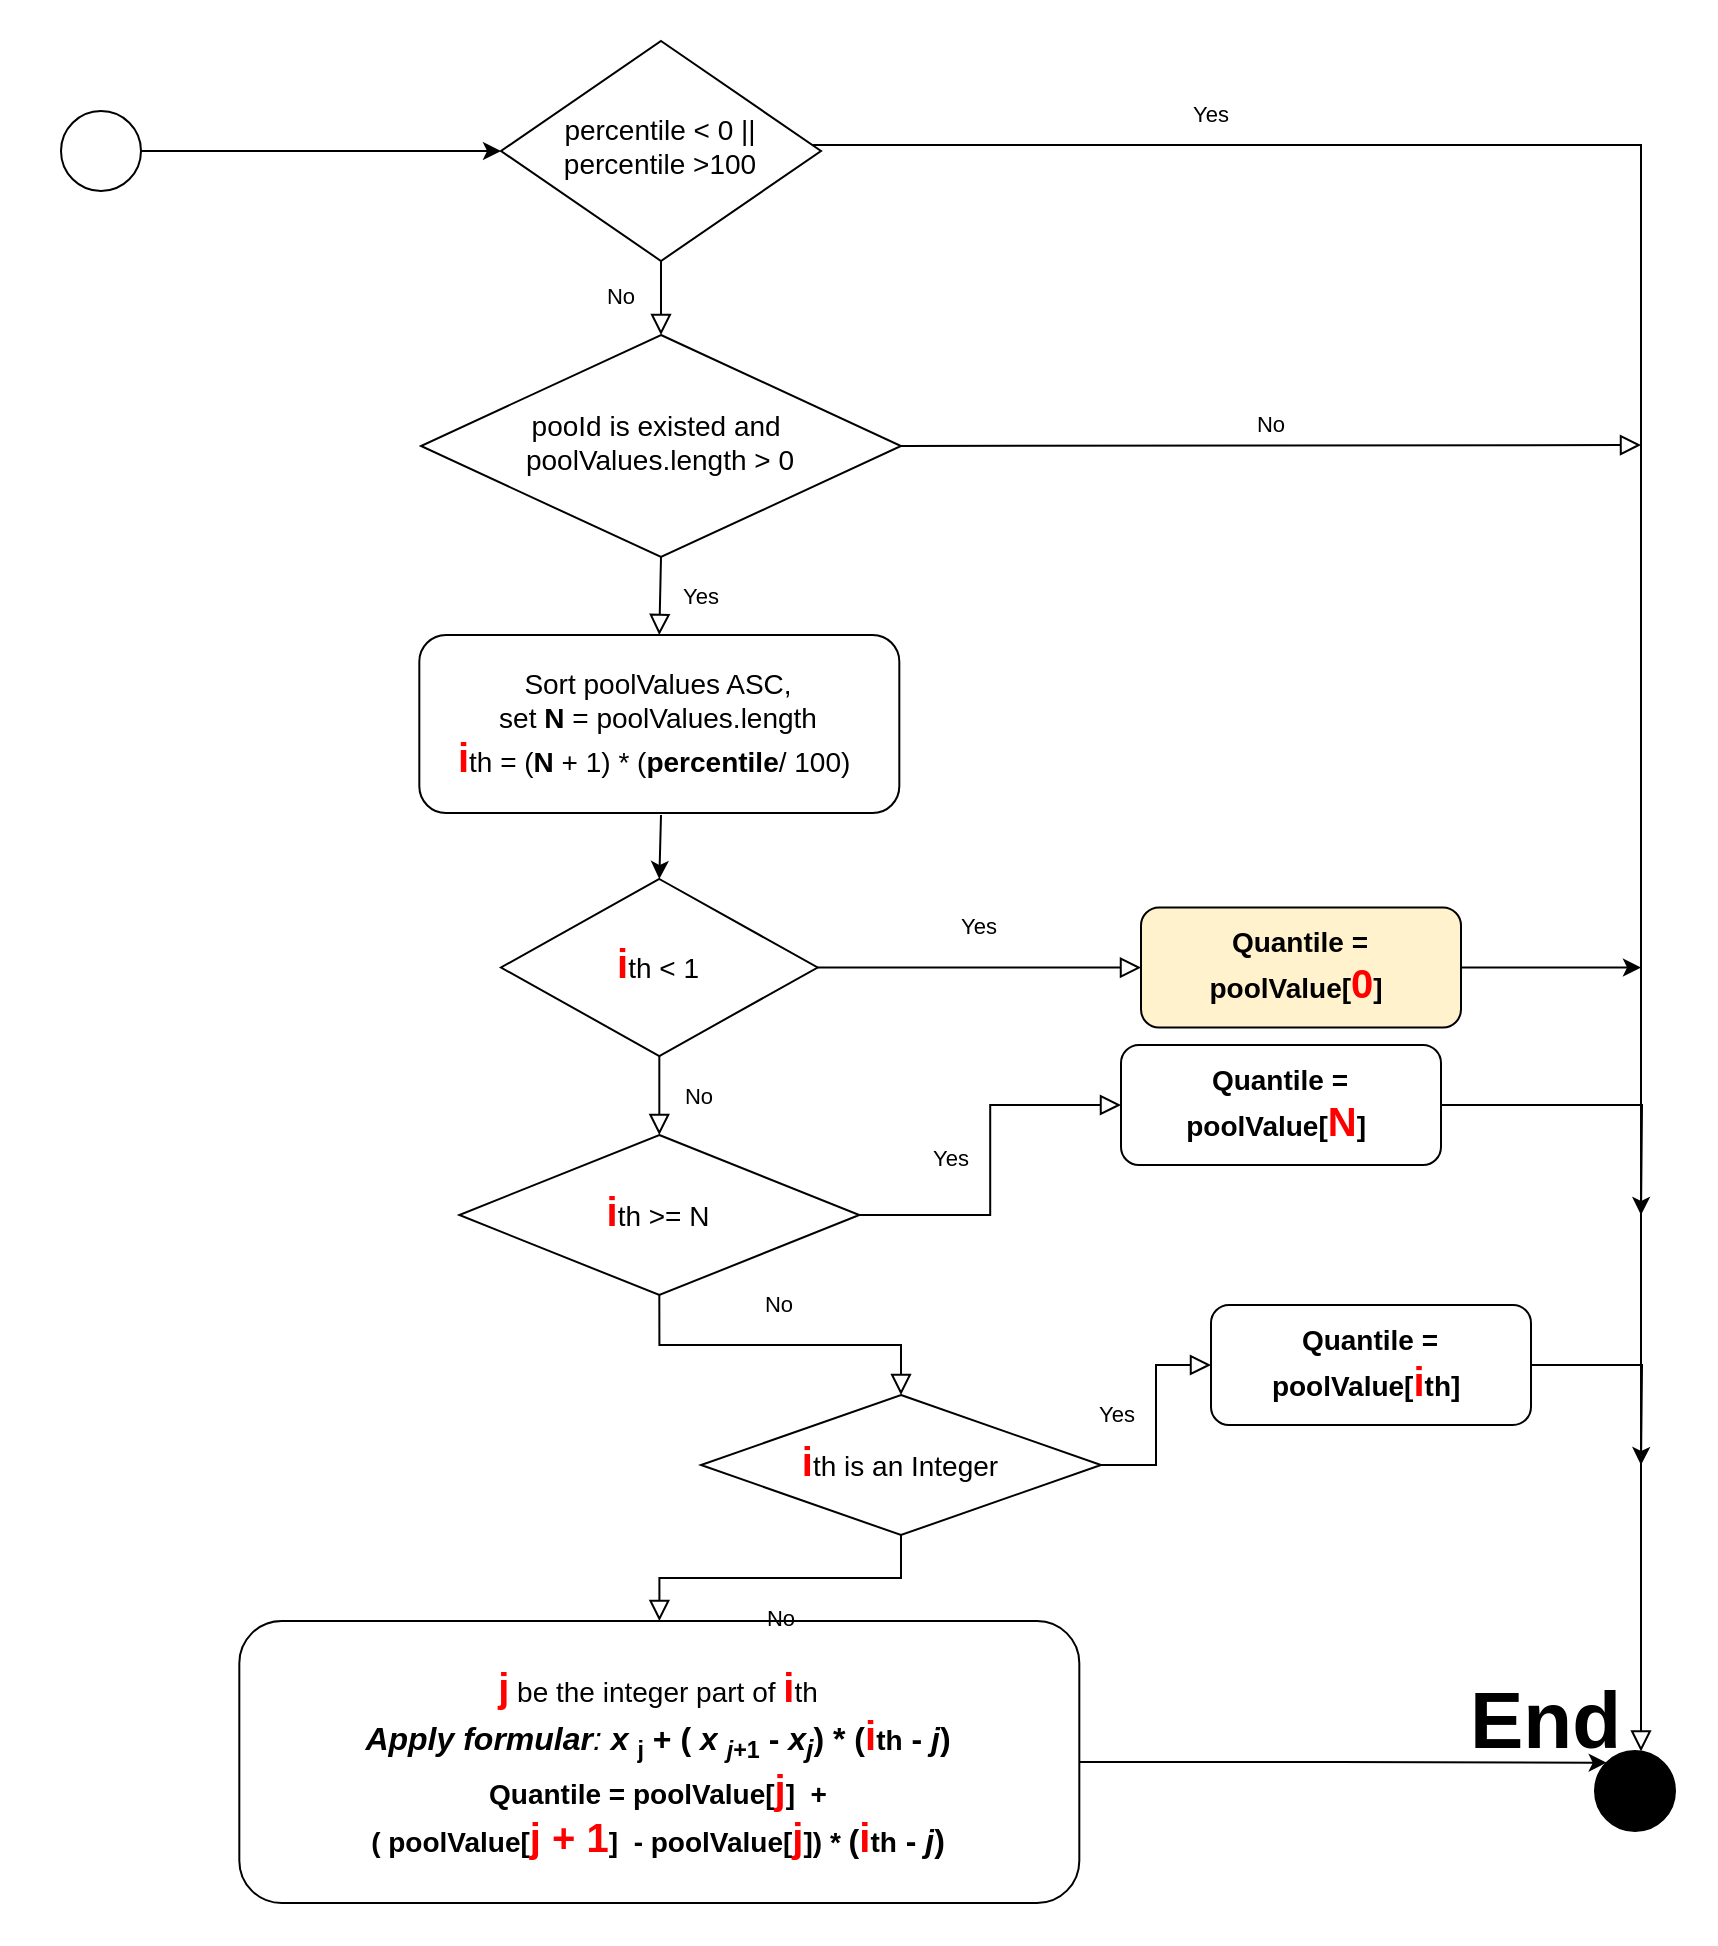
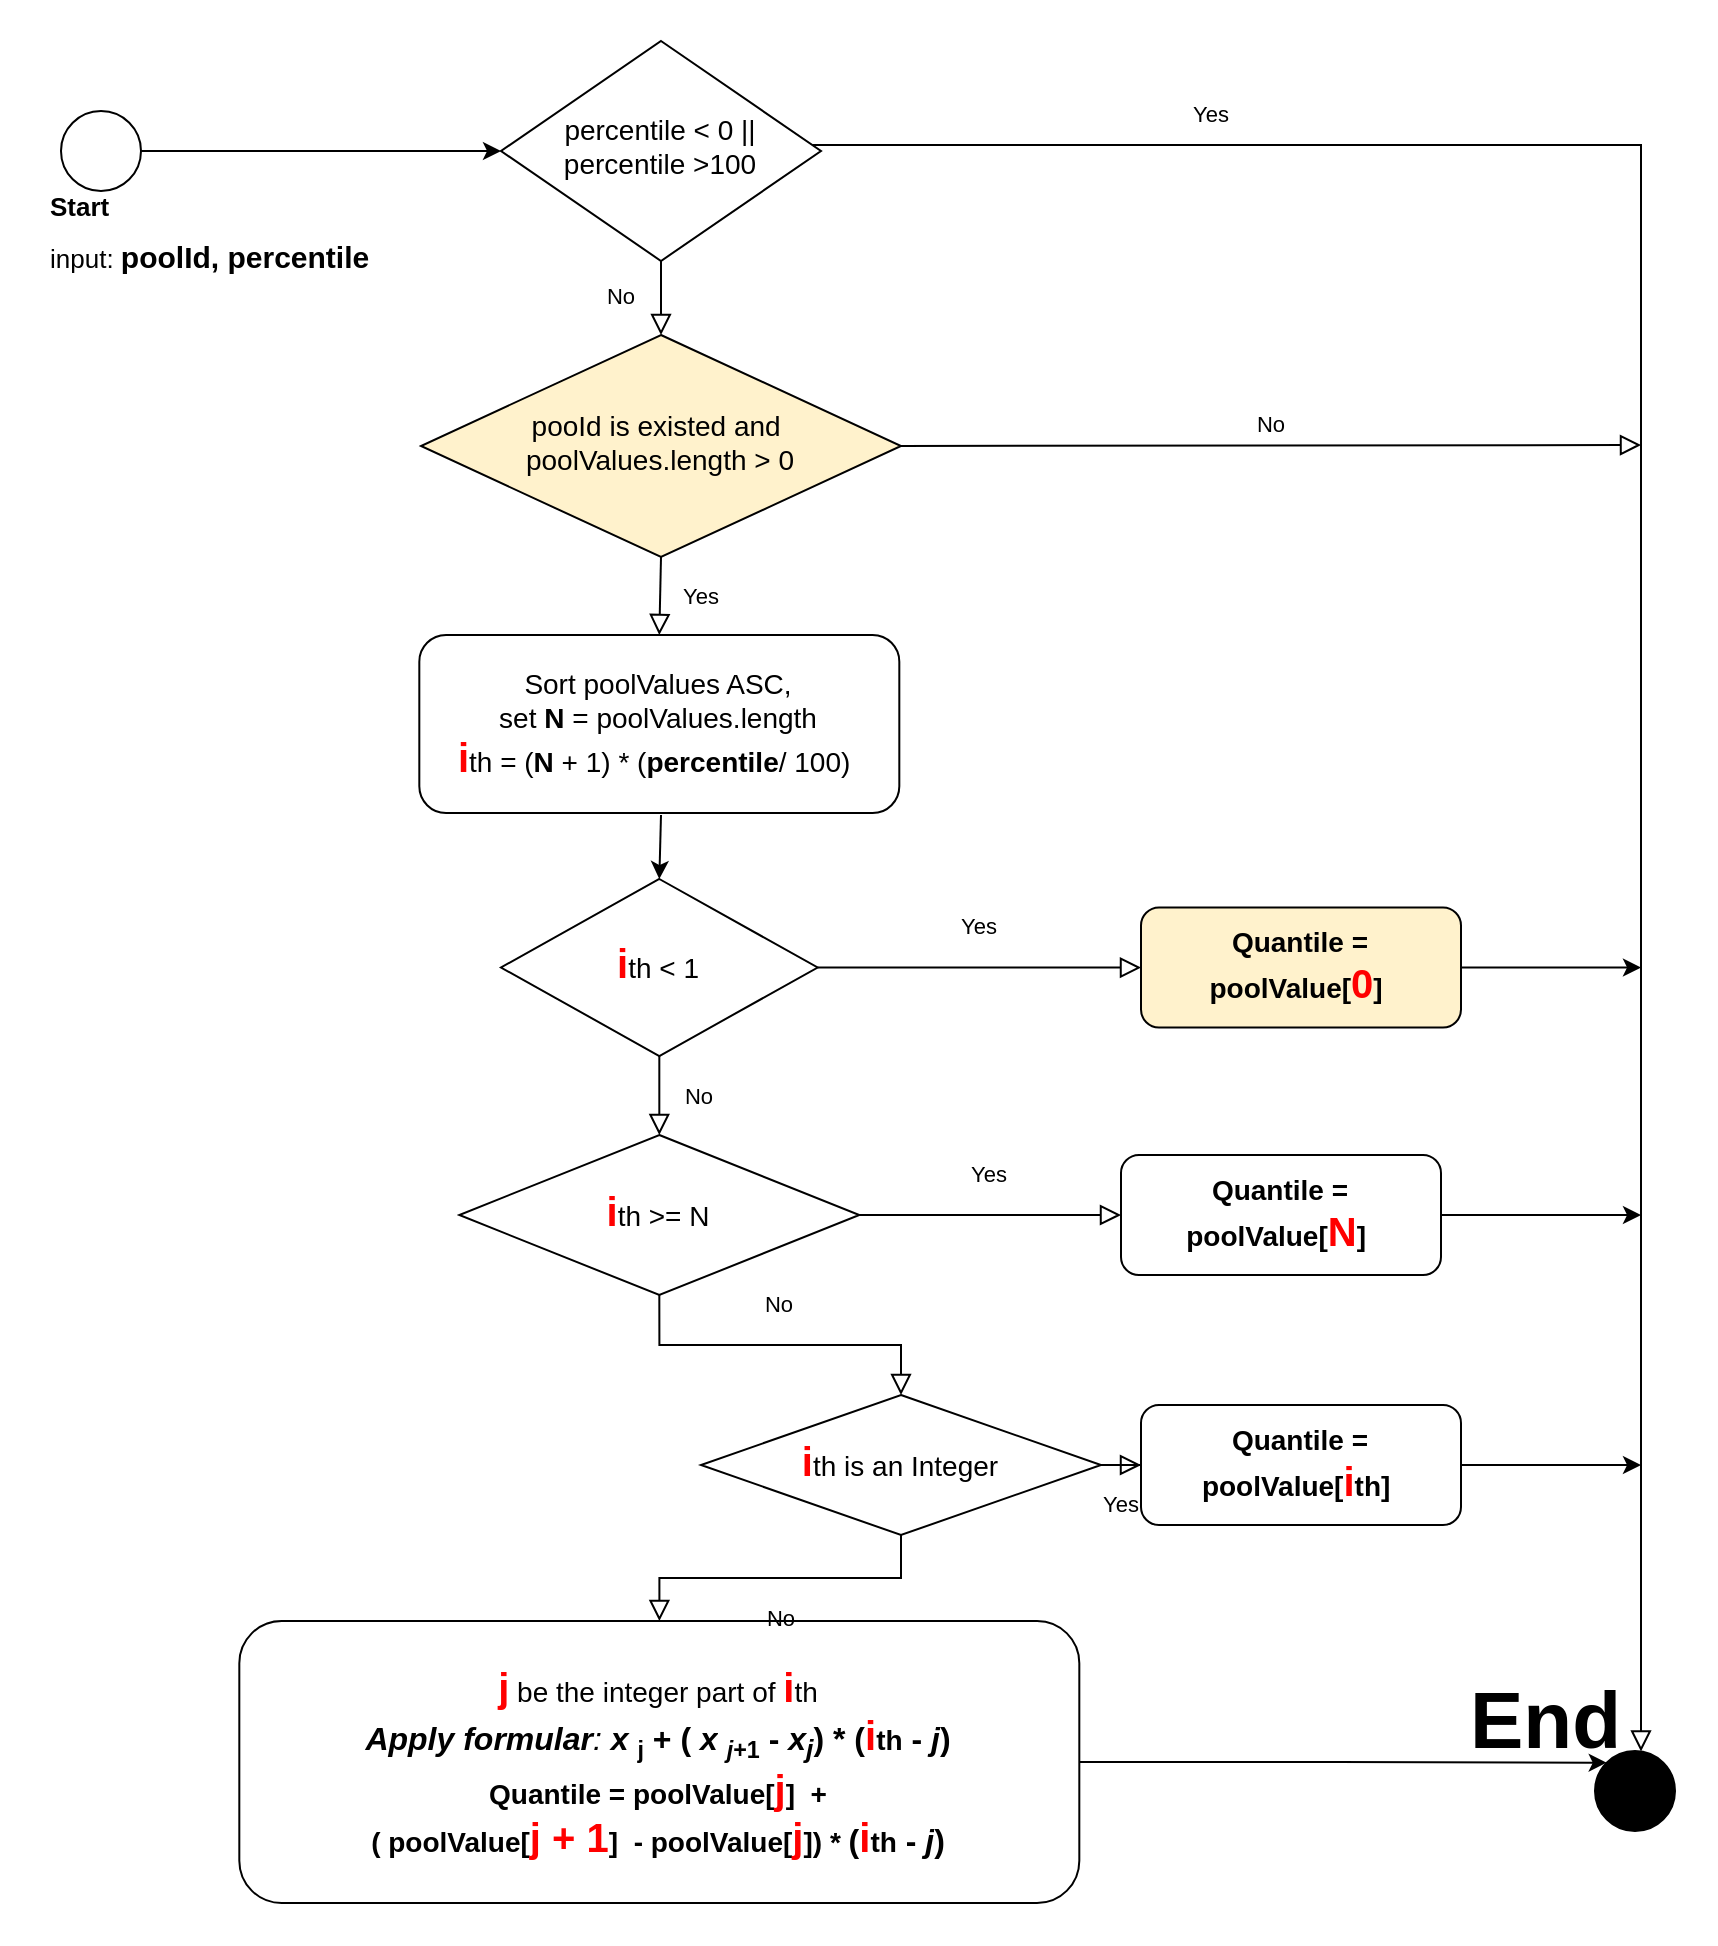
none -> (221, 275)
(661, 446) -> (661, 446)
(1281, 1105) -> (1281, 1215)
(1371, 1365) -> (1301, 1465)
